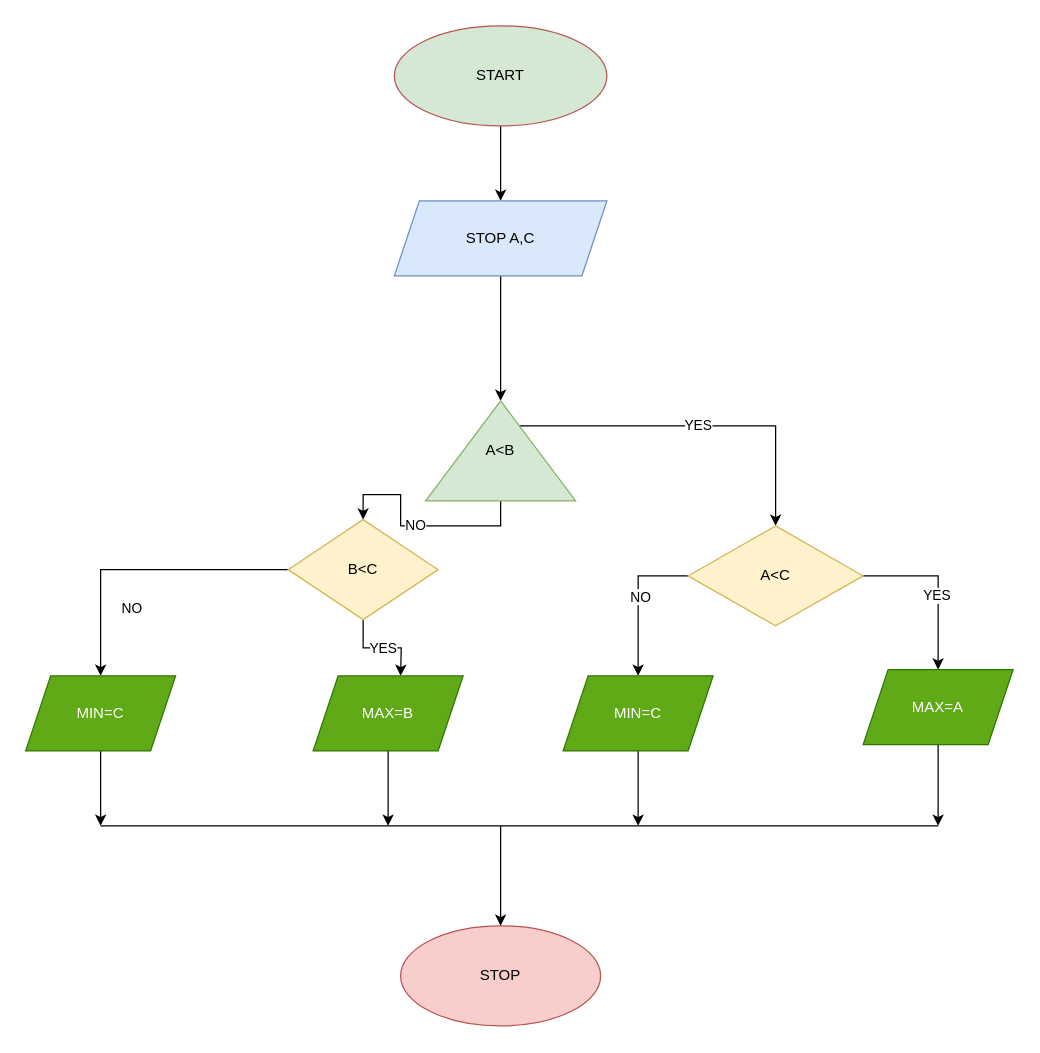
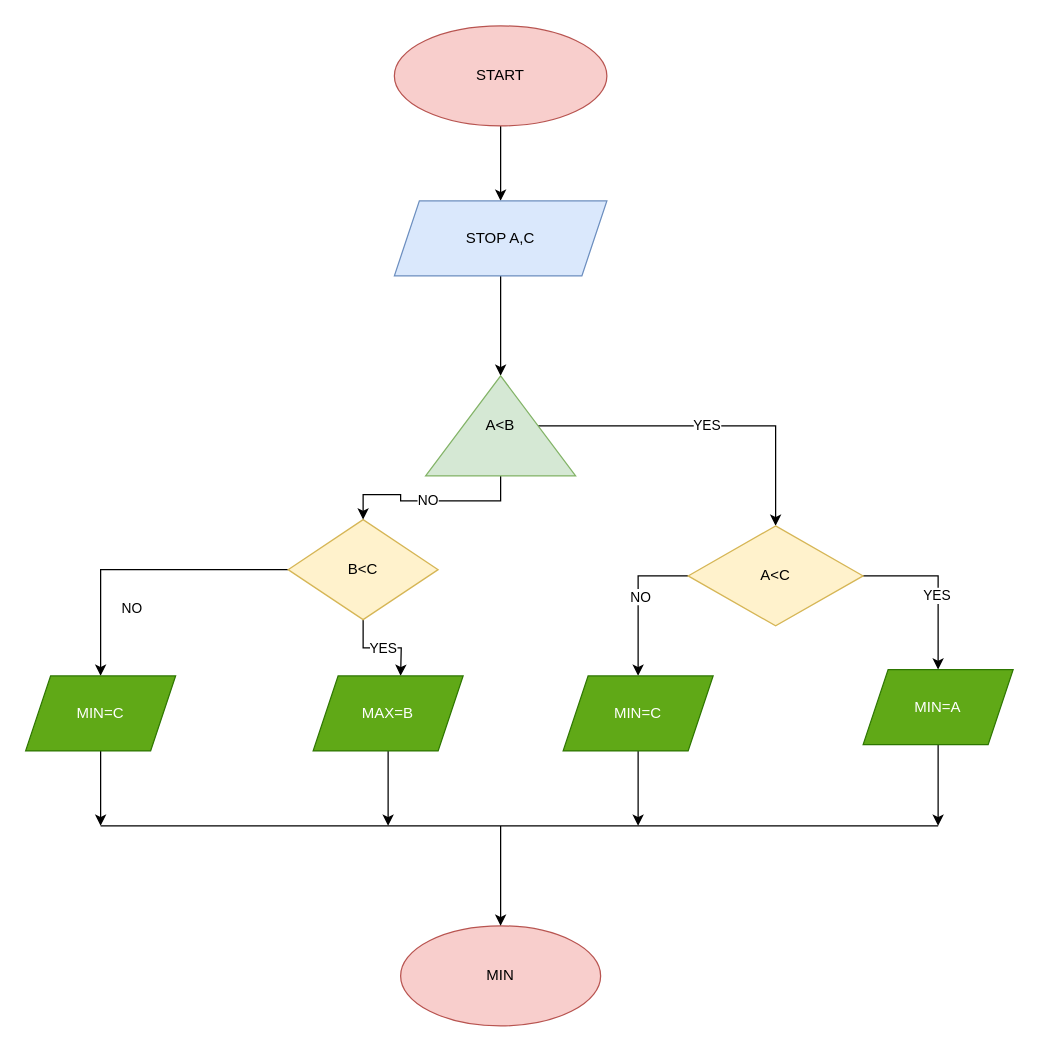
(501, 76) -> (501, 76)
(501, 451) -> (501, 426)
(938, 707) -> (938, 707)
(501, 976) -> (501, 976)
